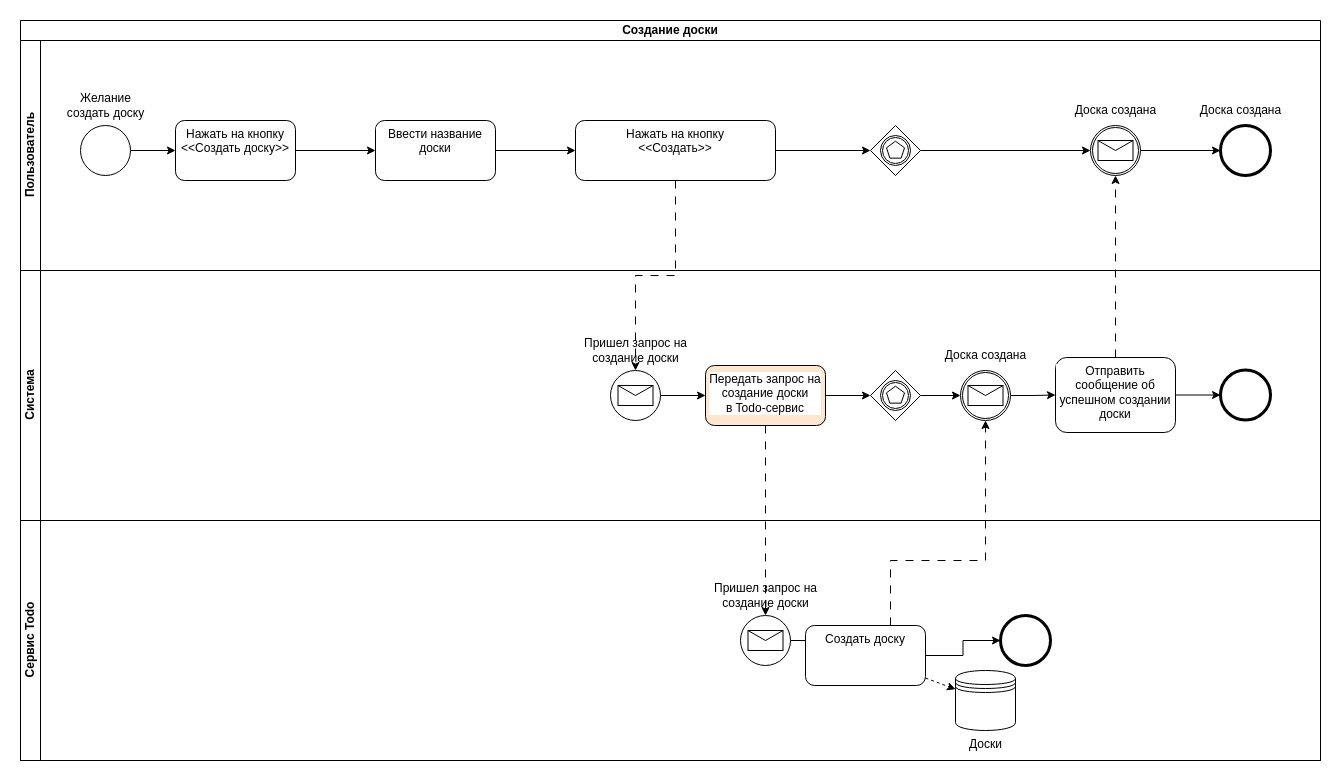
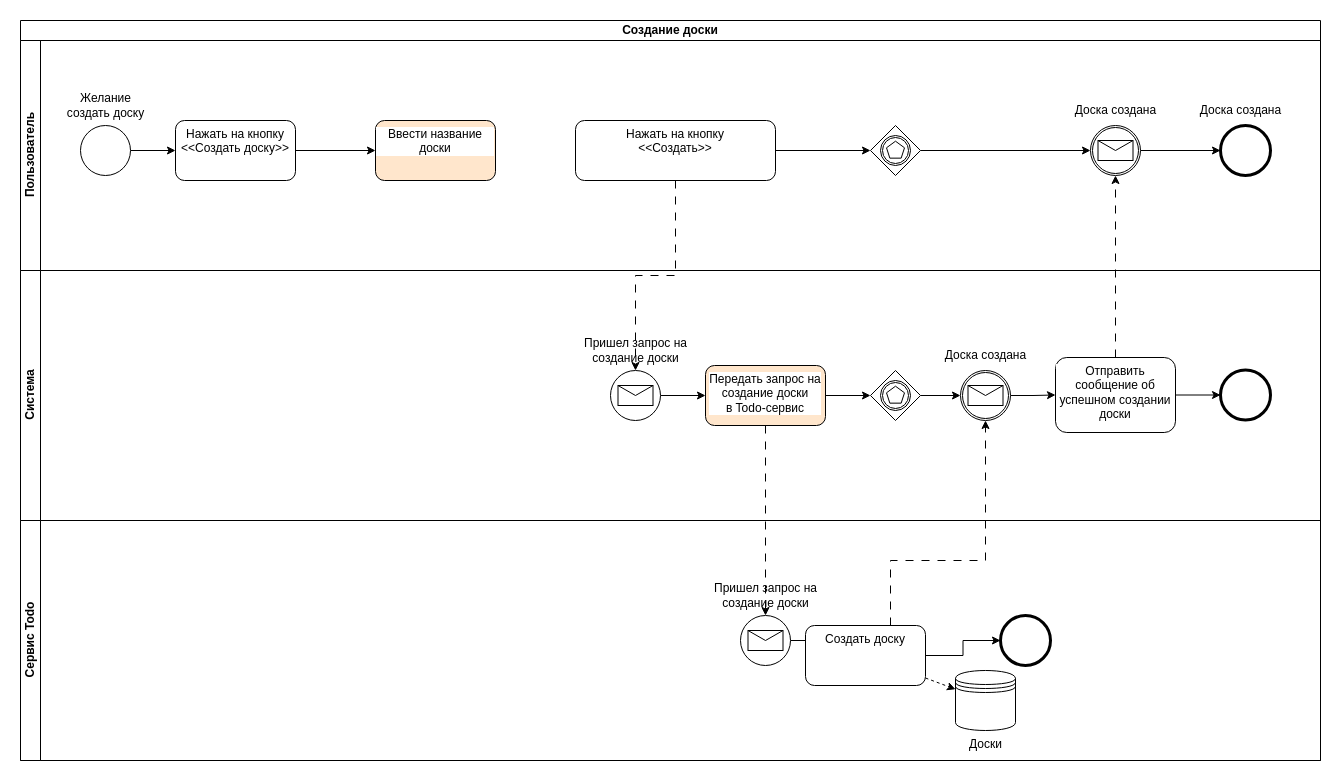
(436, 151) -> (436, 151)
(532, 151) -> none
